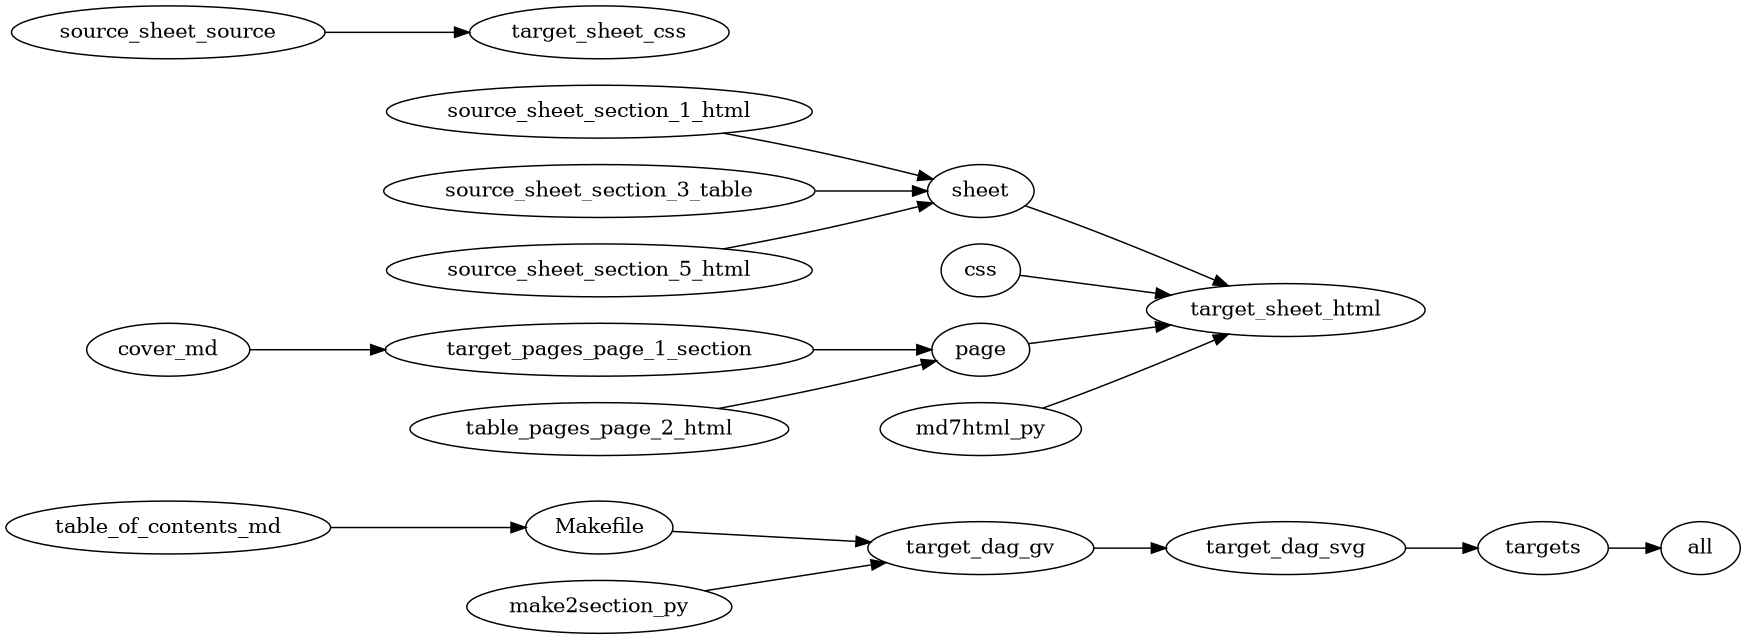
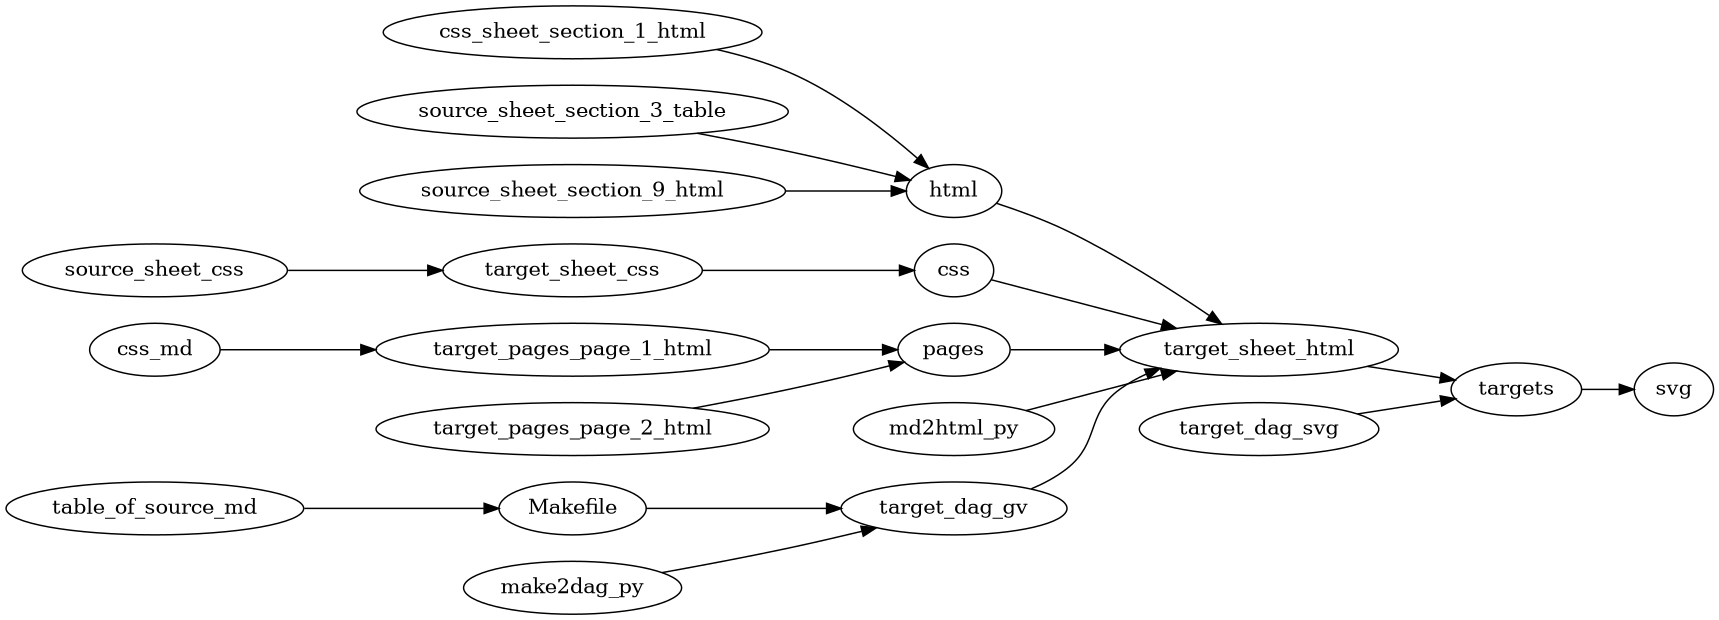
(168, 32) -> (155, 270)
(599, 112) -> (573, 32)
(981, 191) -> (954, 191)
(599, 270) -> (573, 191)
none -> (801, 270)
(168, 350) -> (155, 350)
(599, 350) -> (573, 350)
(981, 350) -> (954, 350)
none -> (1404, 372)
(599, 429) -> (573, 429)
(981, 429) -> (954, 429)
(168, 528) -> (155, 508)
(1122, 548) -> (1091, 434)
(1701, 548) -> (1674, 389)
(599, 607) -> (573, 588)
